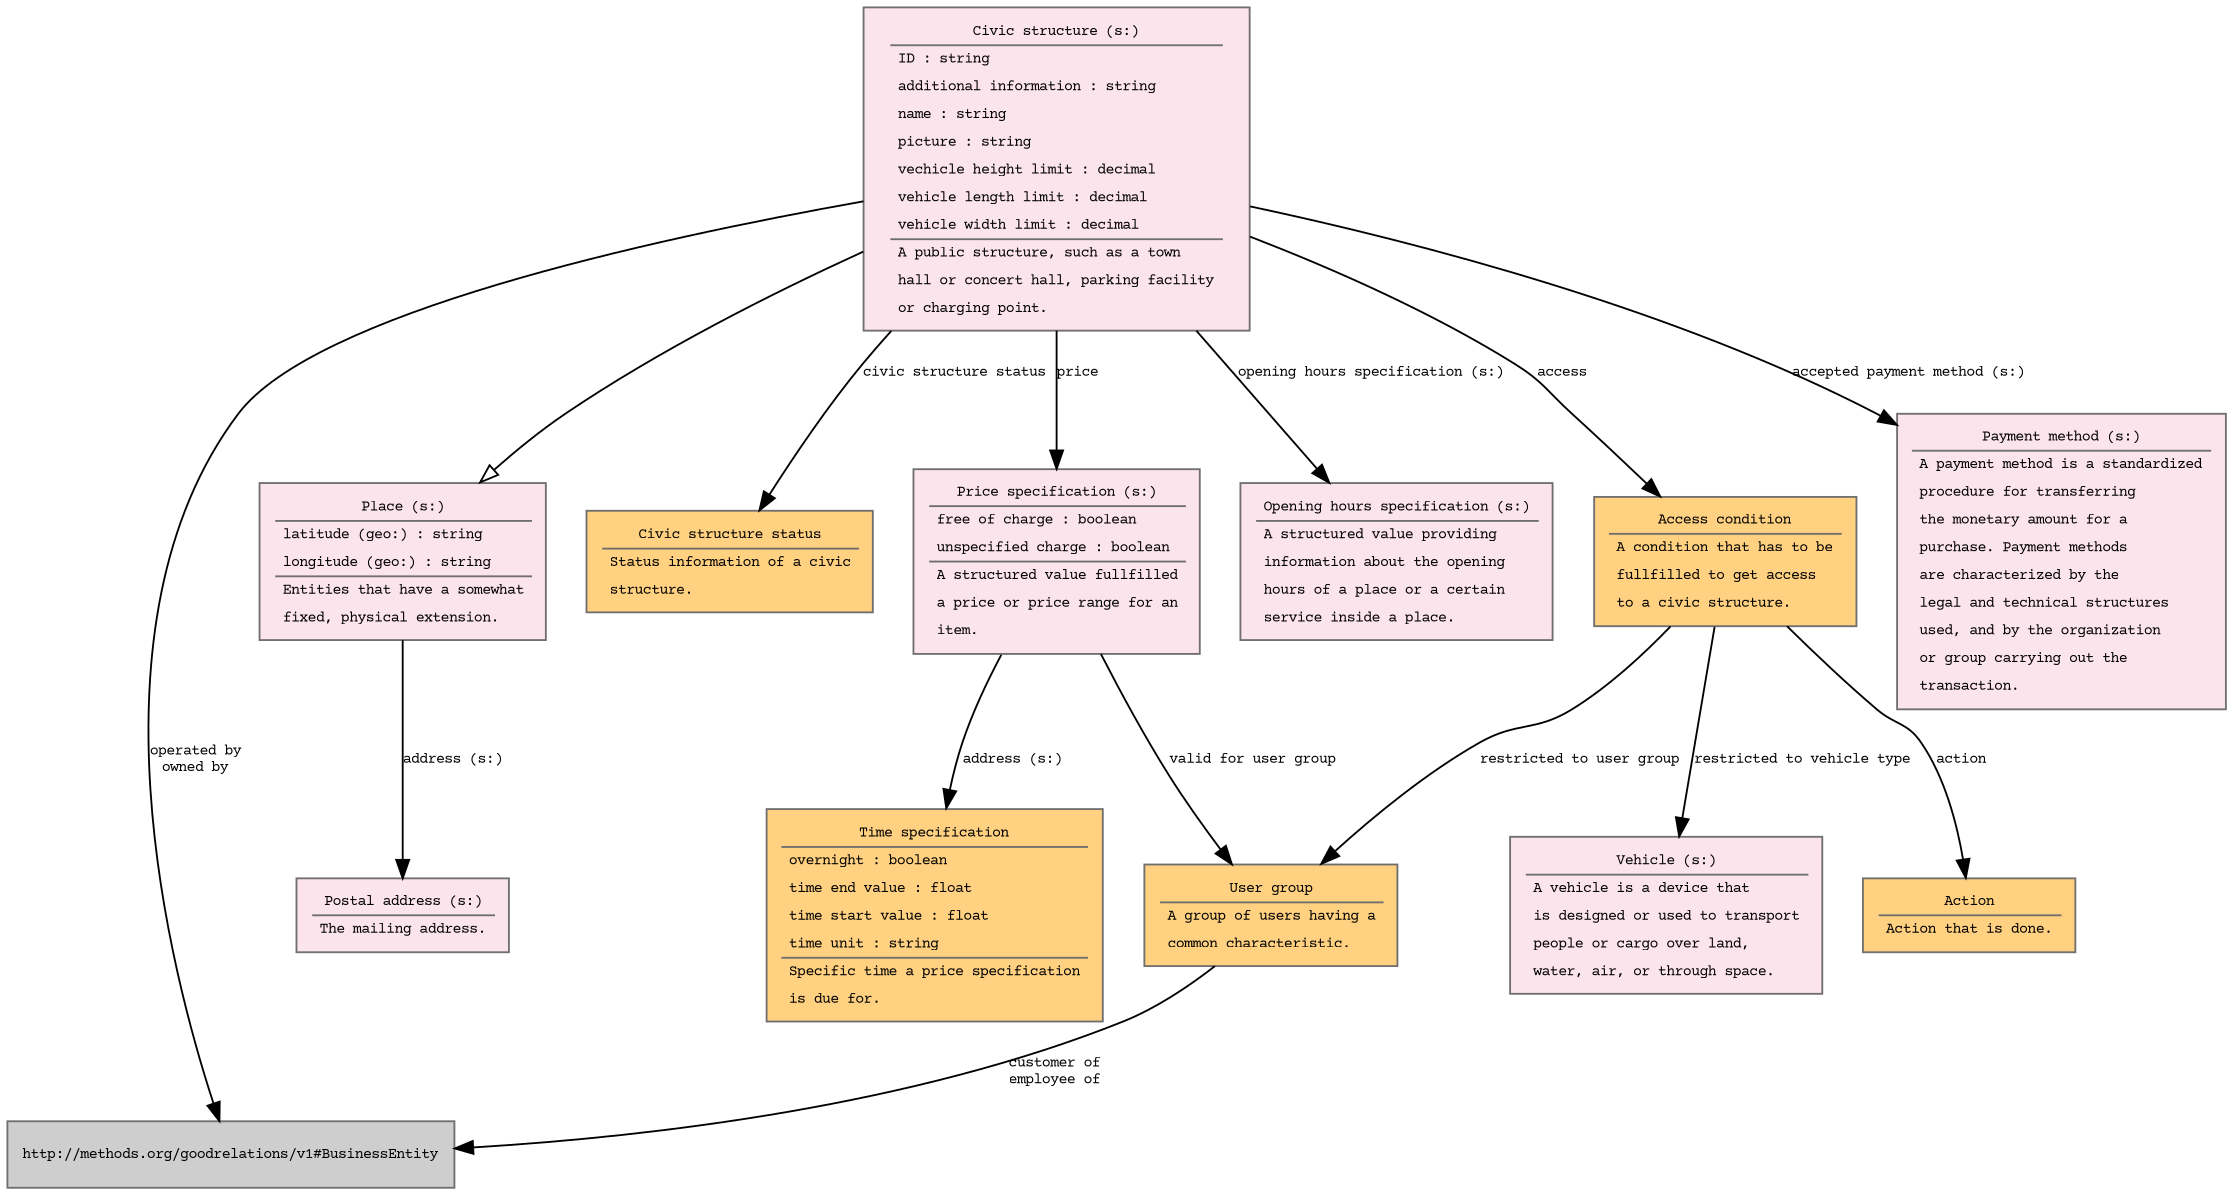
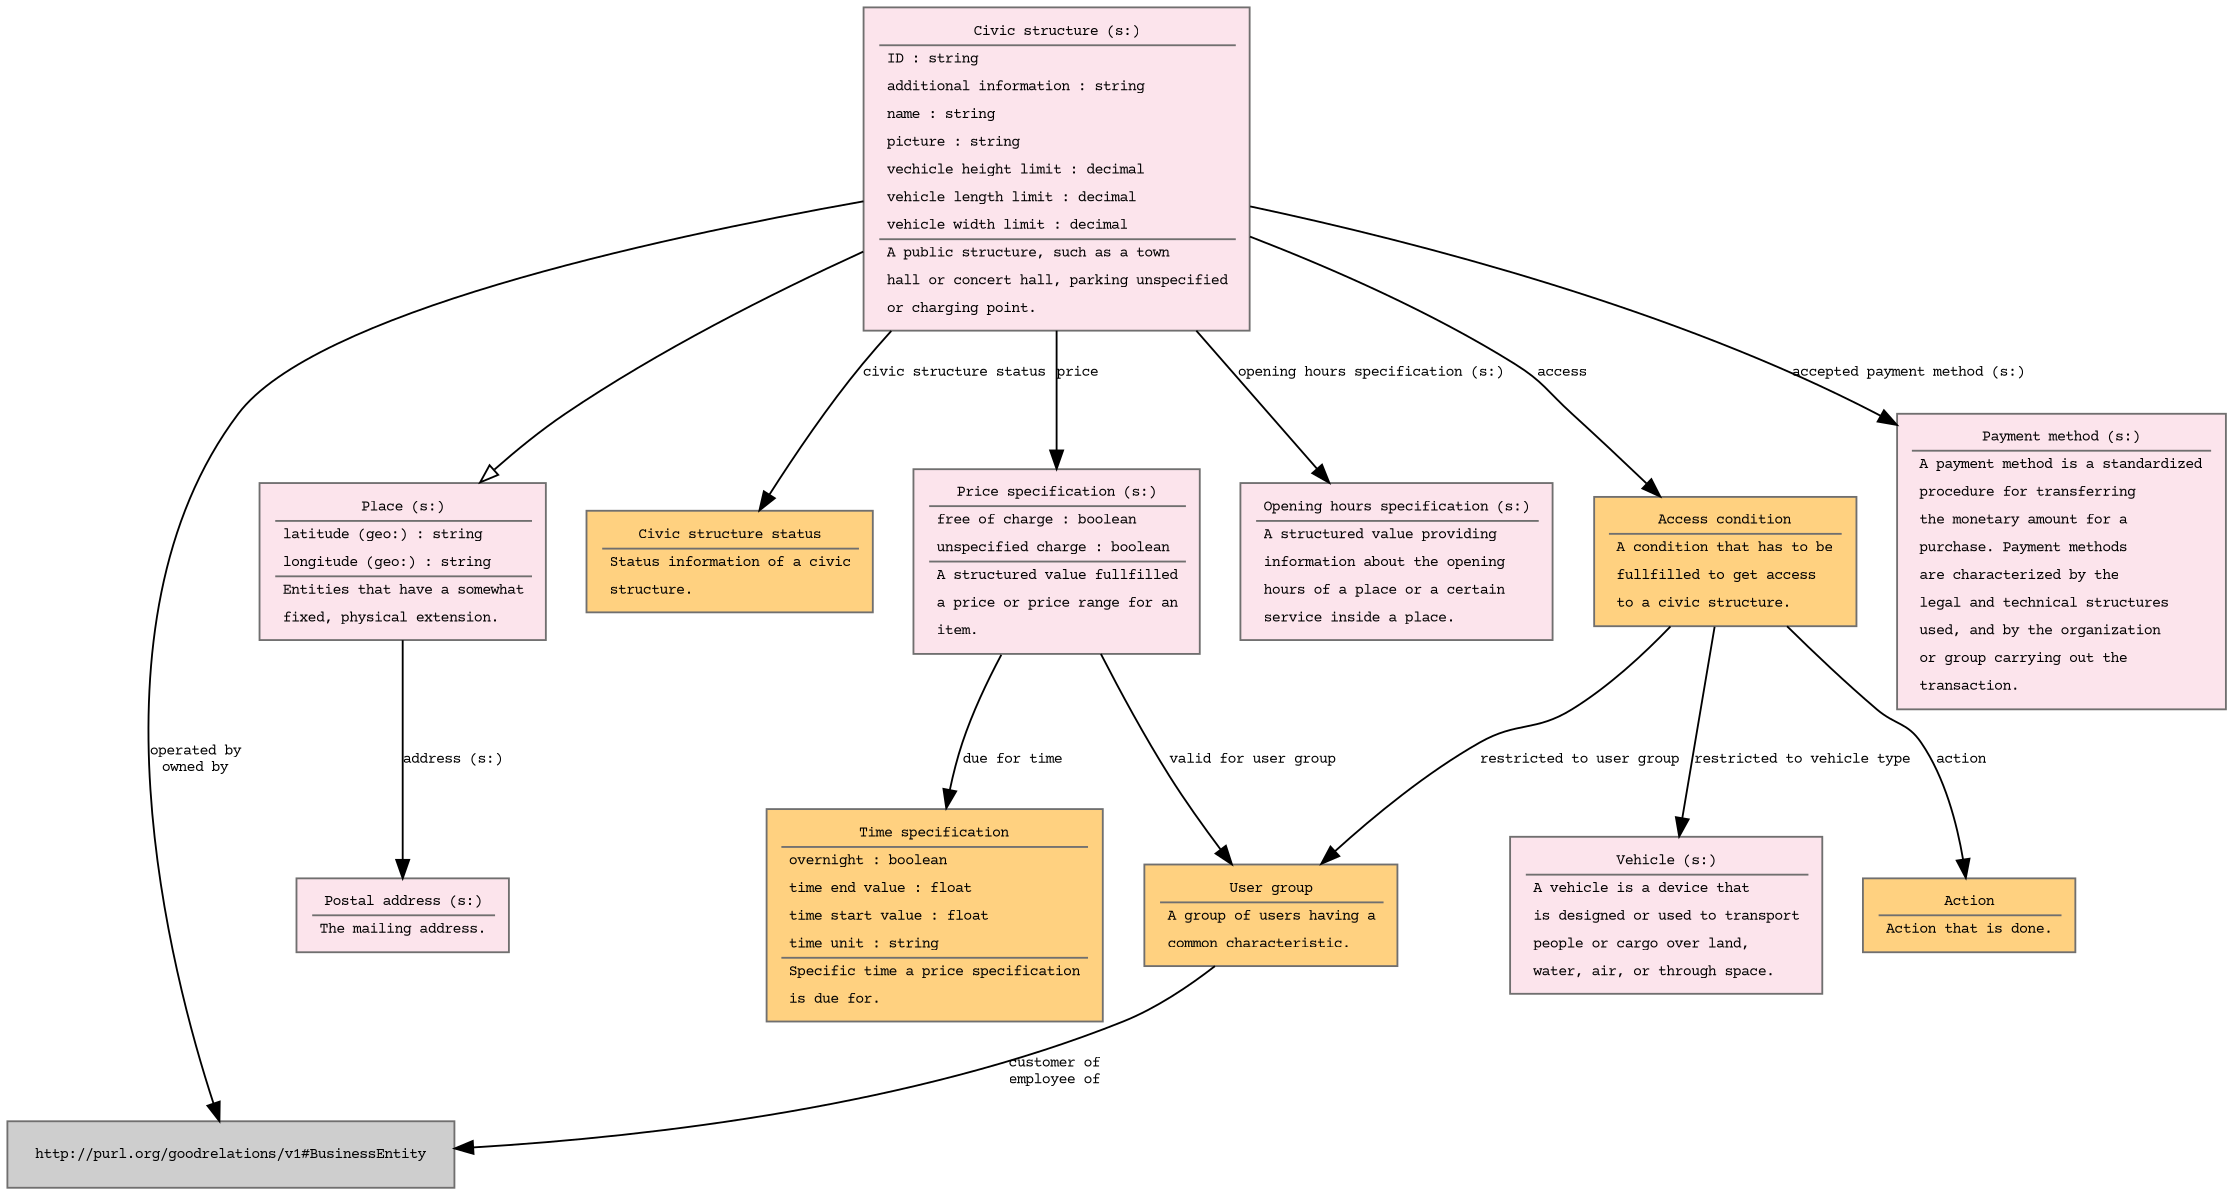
(1057, 280) -> (1058, 280)
(1013, 759) -> (1013, 759)
(231, 1155) -> (231, 1155)
